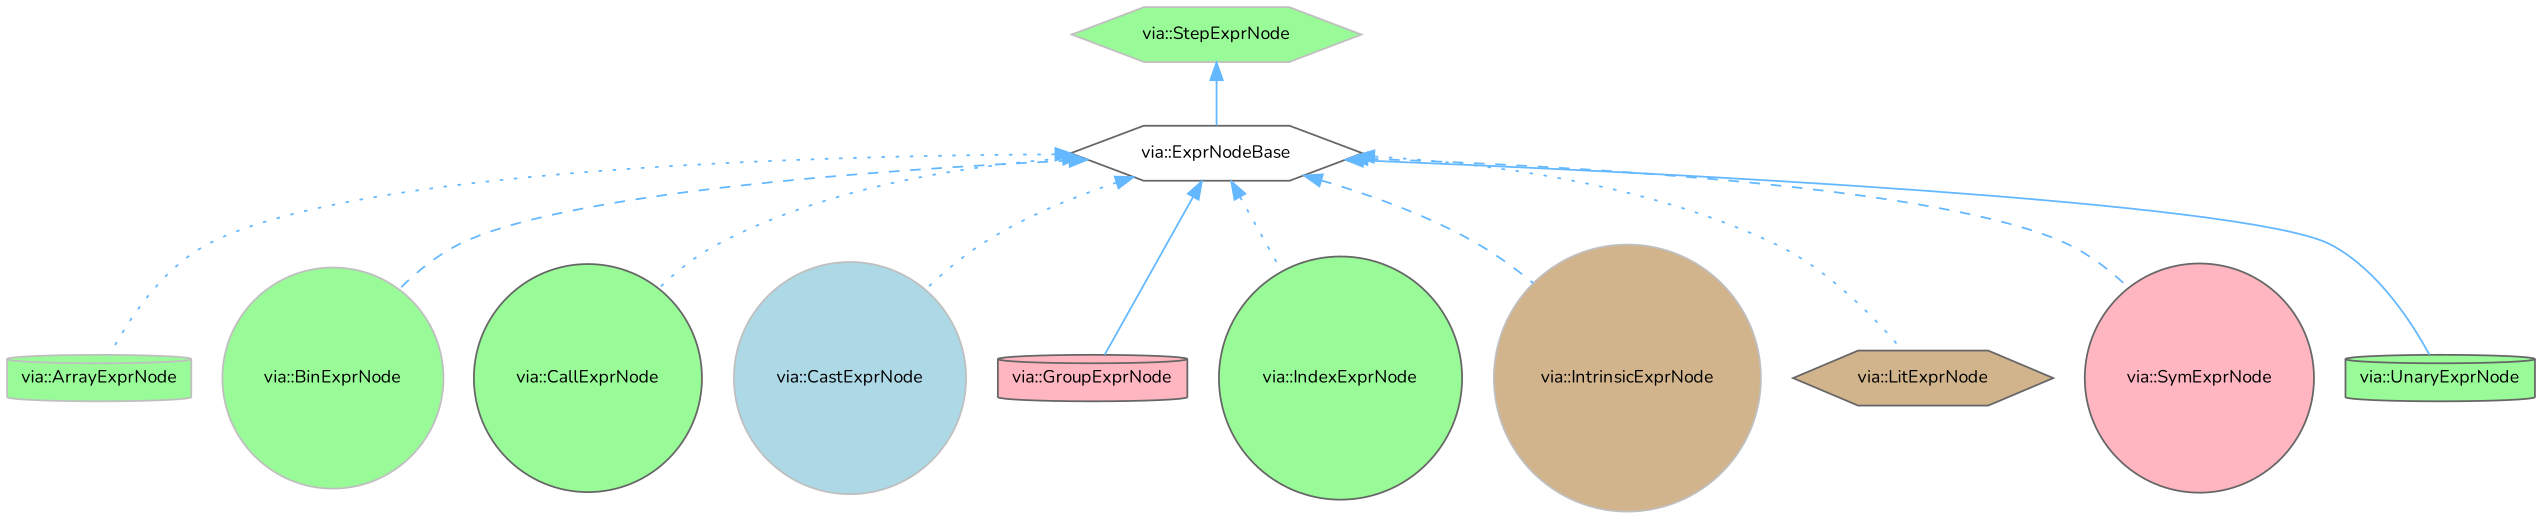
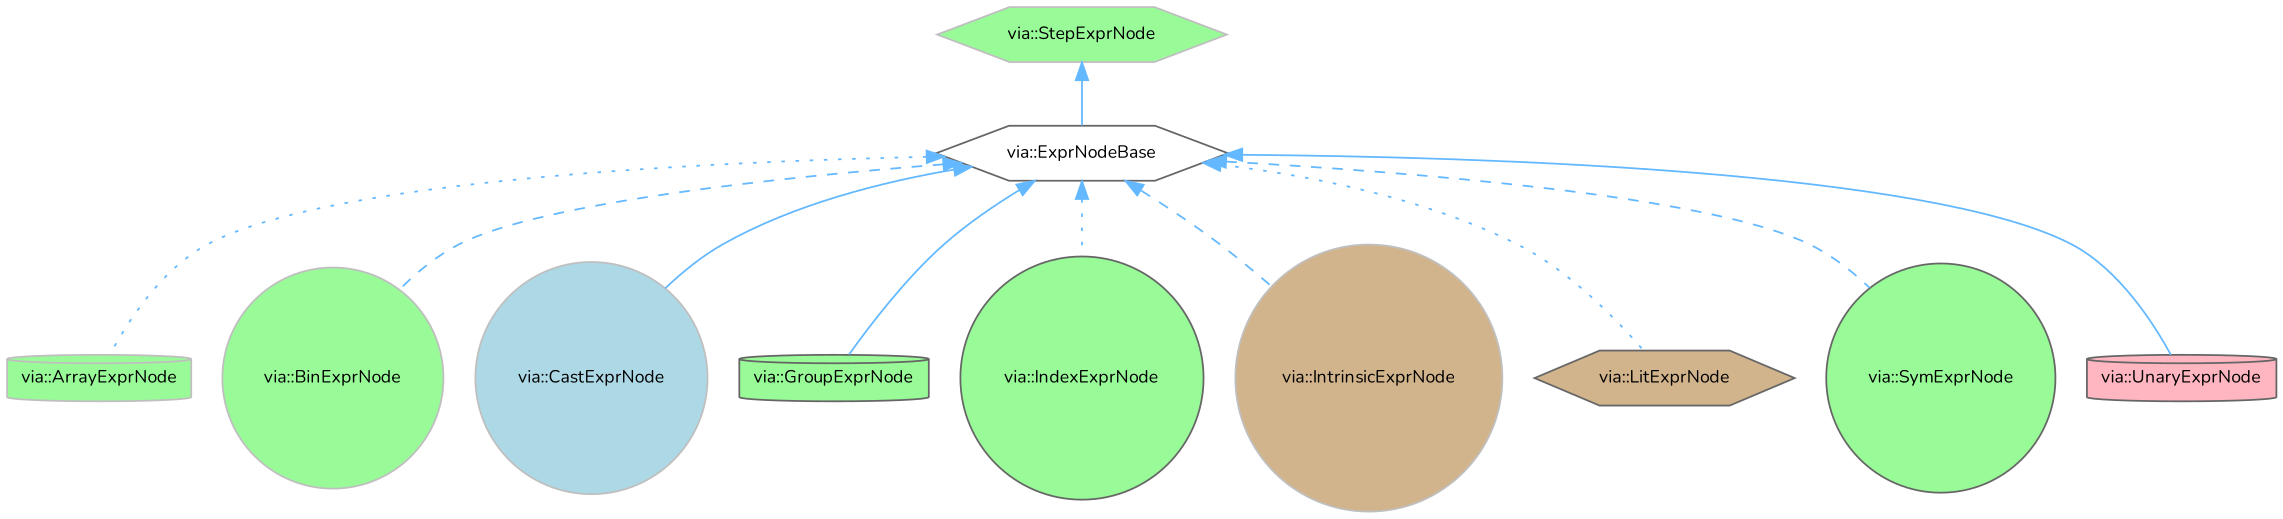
(1015, 225) -> (801, 209)
(588, 378) -> none
(1093, 378) -> (834, 378)
(2199, 378) -> (1941, 378)
(2440, 378) -> (2182, 378)
